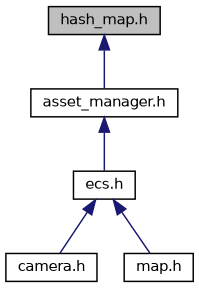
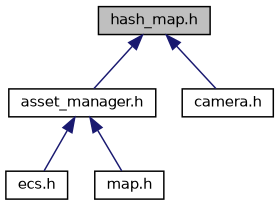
(74, 233) -> (196, 67)
(136, 233) -> (110, 151)
